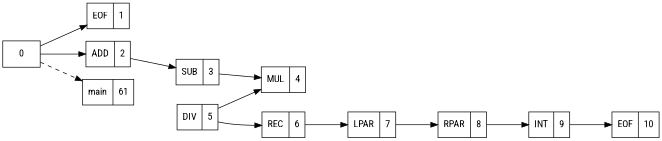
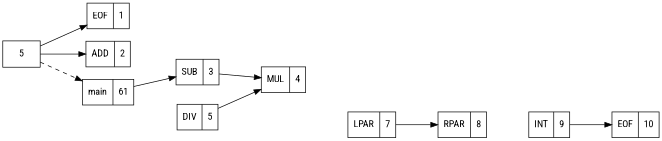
(21, 54) -> (21, 54)
(150, 62) -> (151, 82)
(283, 125) -> none
(504, 125) -> none
